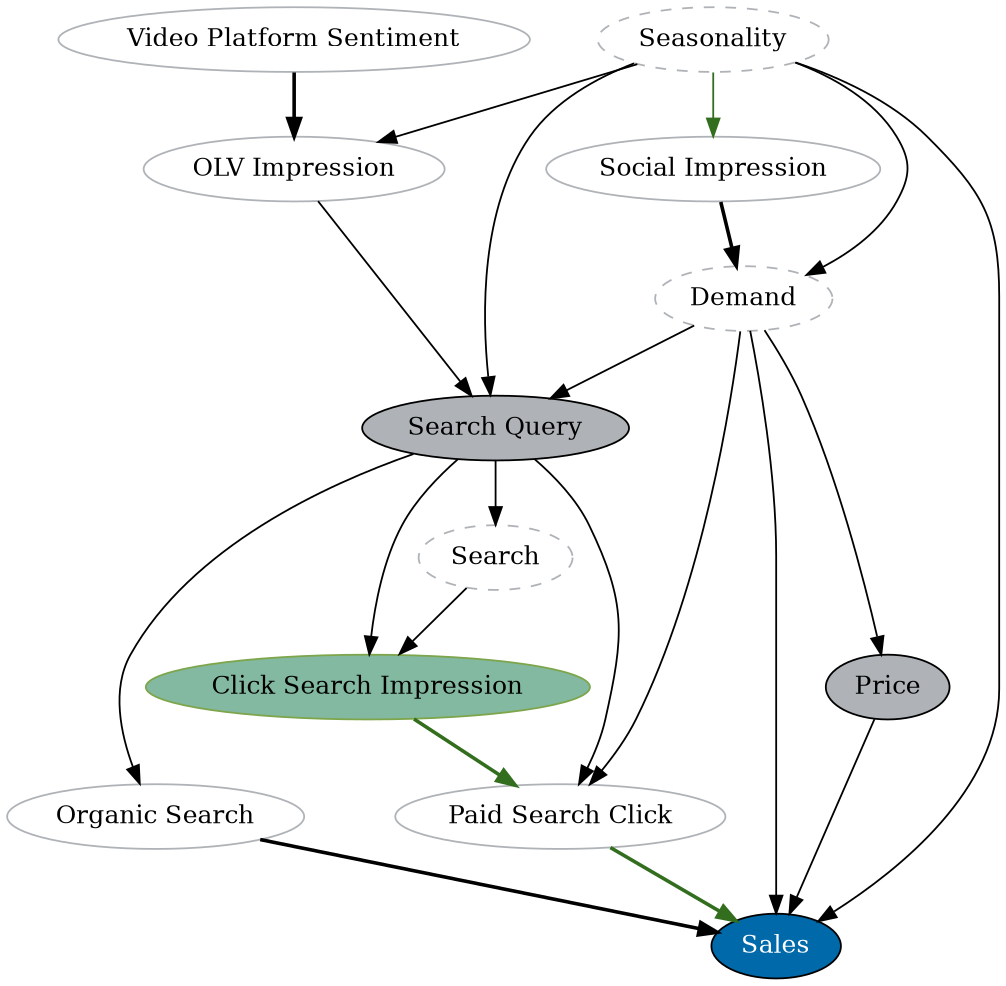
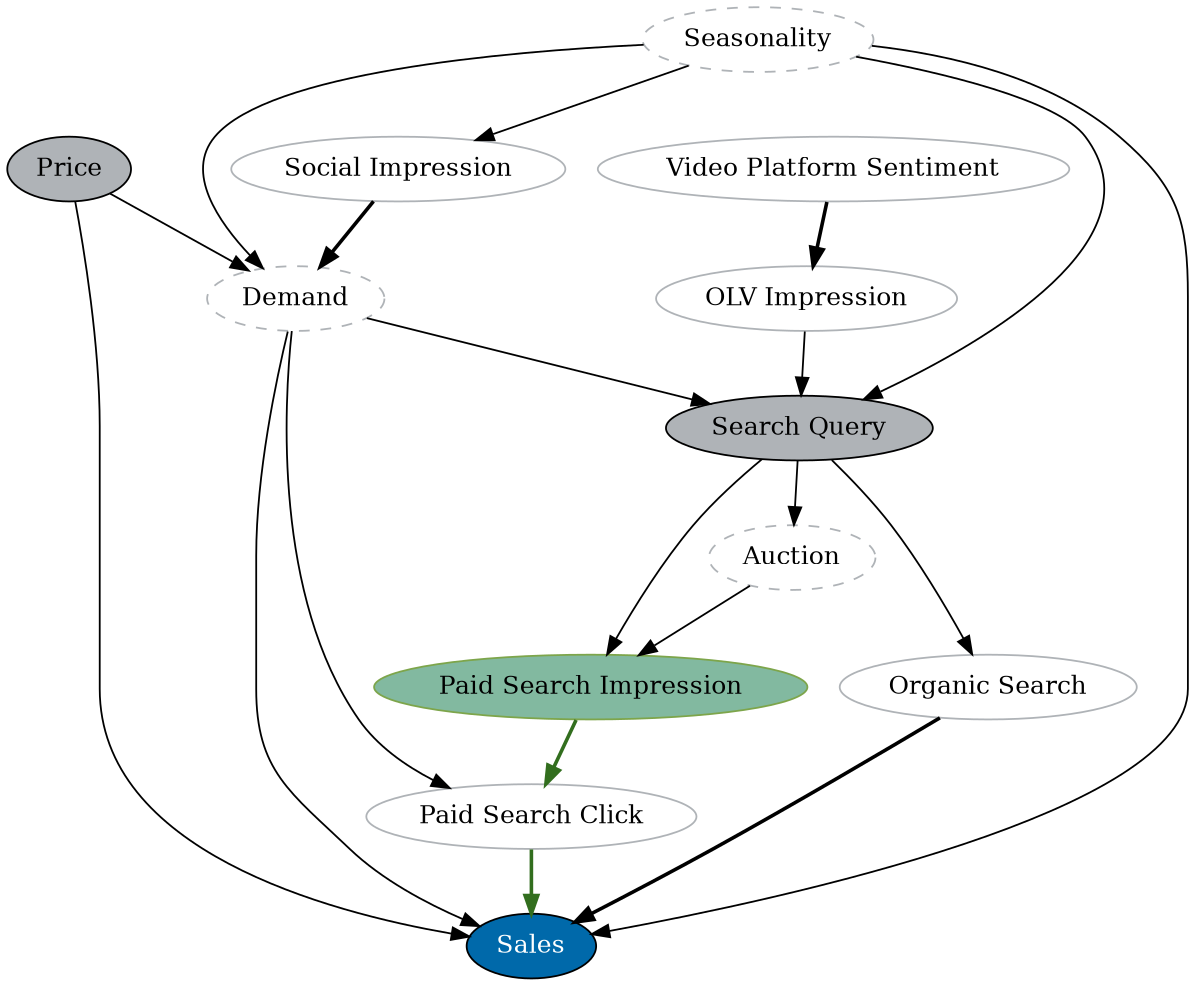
(713, 95) -> (591, 100)
(516, 100) -> none
(833, 479) -> (171, 228)
(496, 558) -> (792, 558)
(616, 603) -> none
(368, 687) -> (591, 687)
